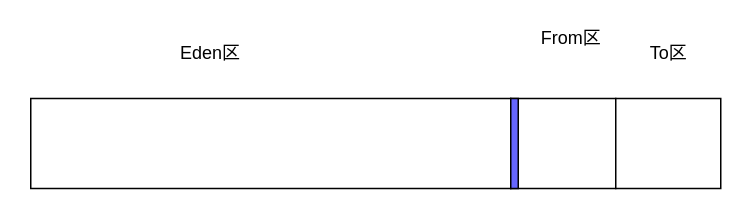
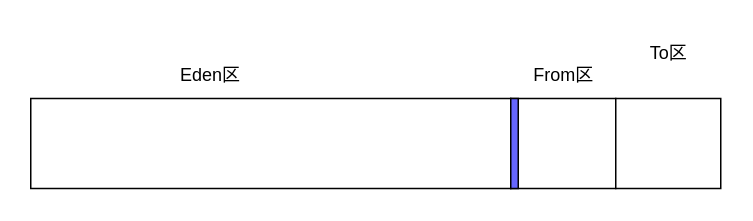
(571, 38) -> (563, 76)
(211, 53) -> (211, 76)
